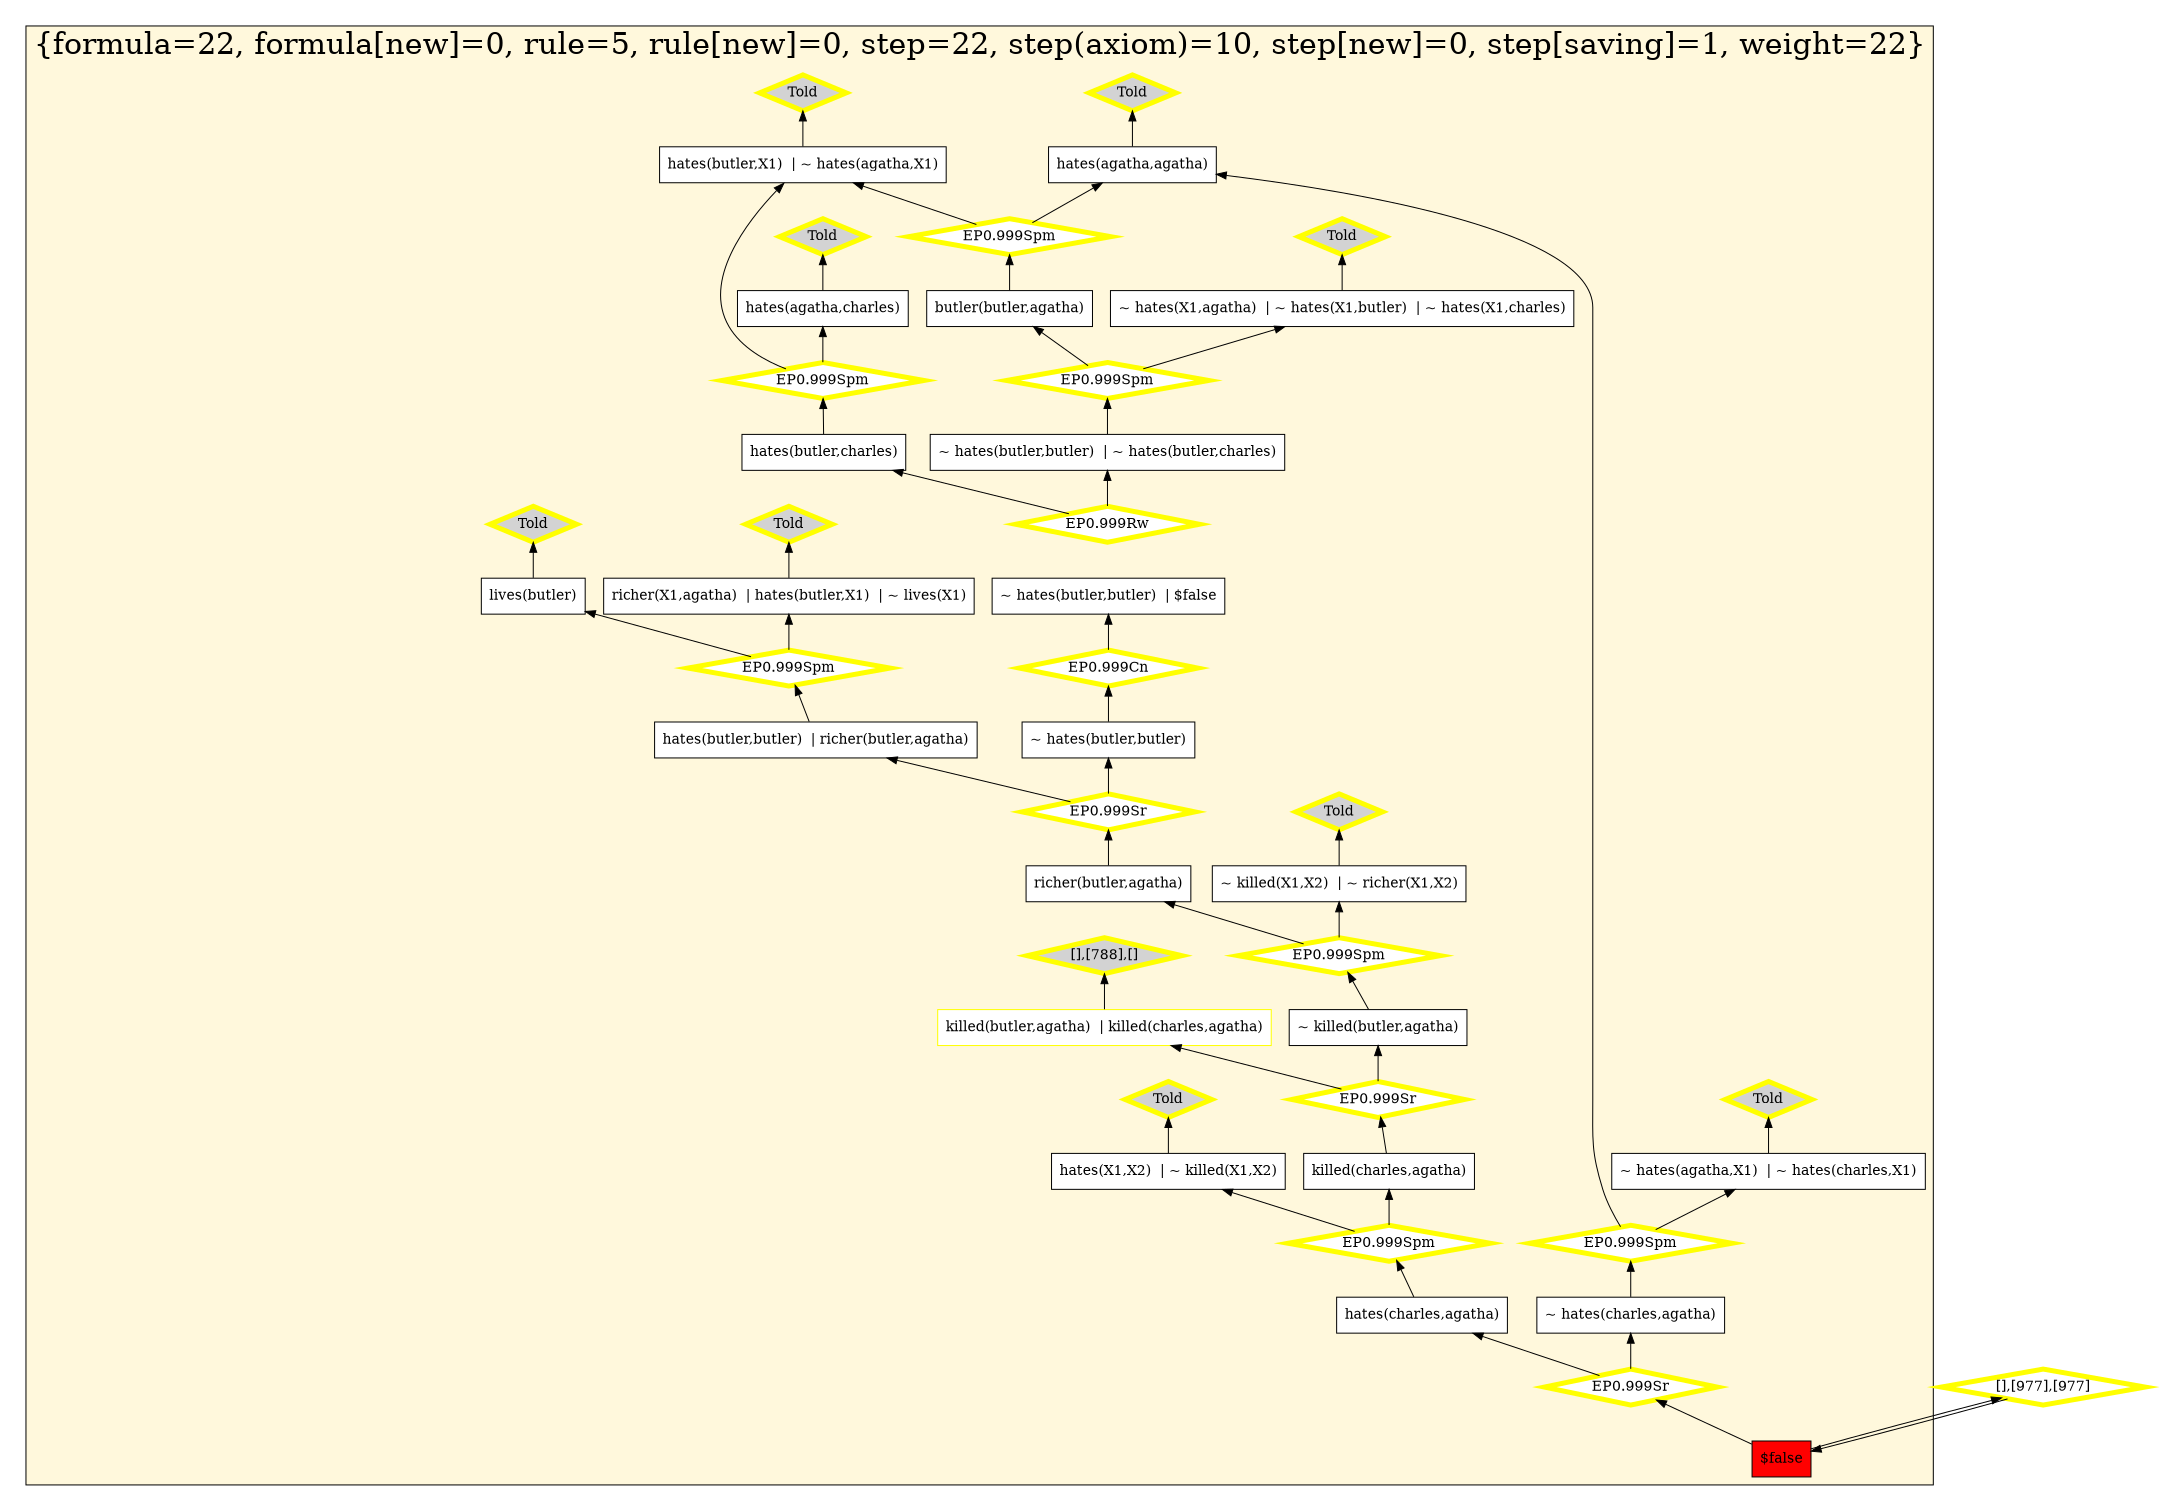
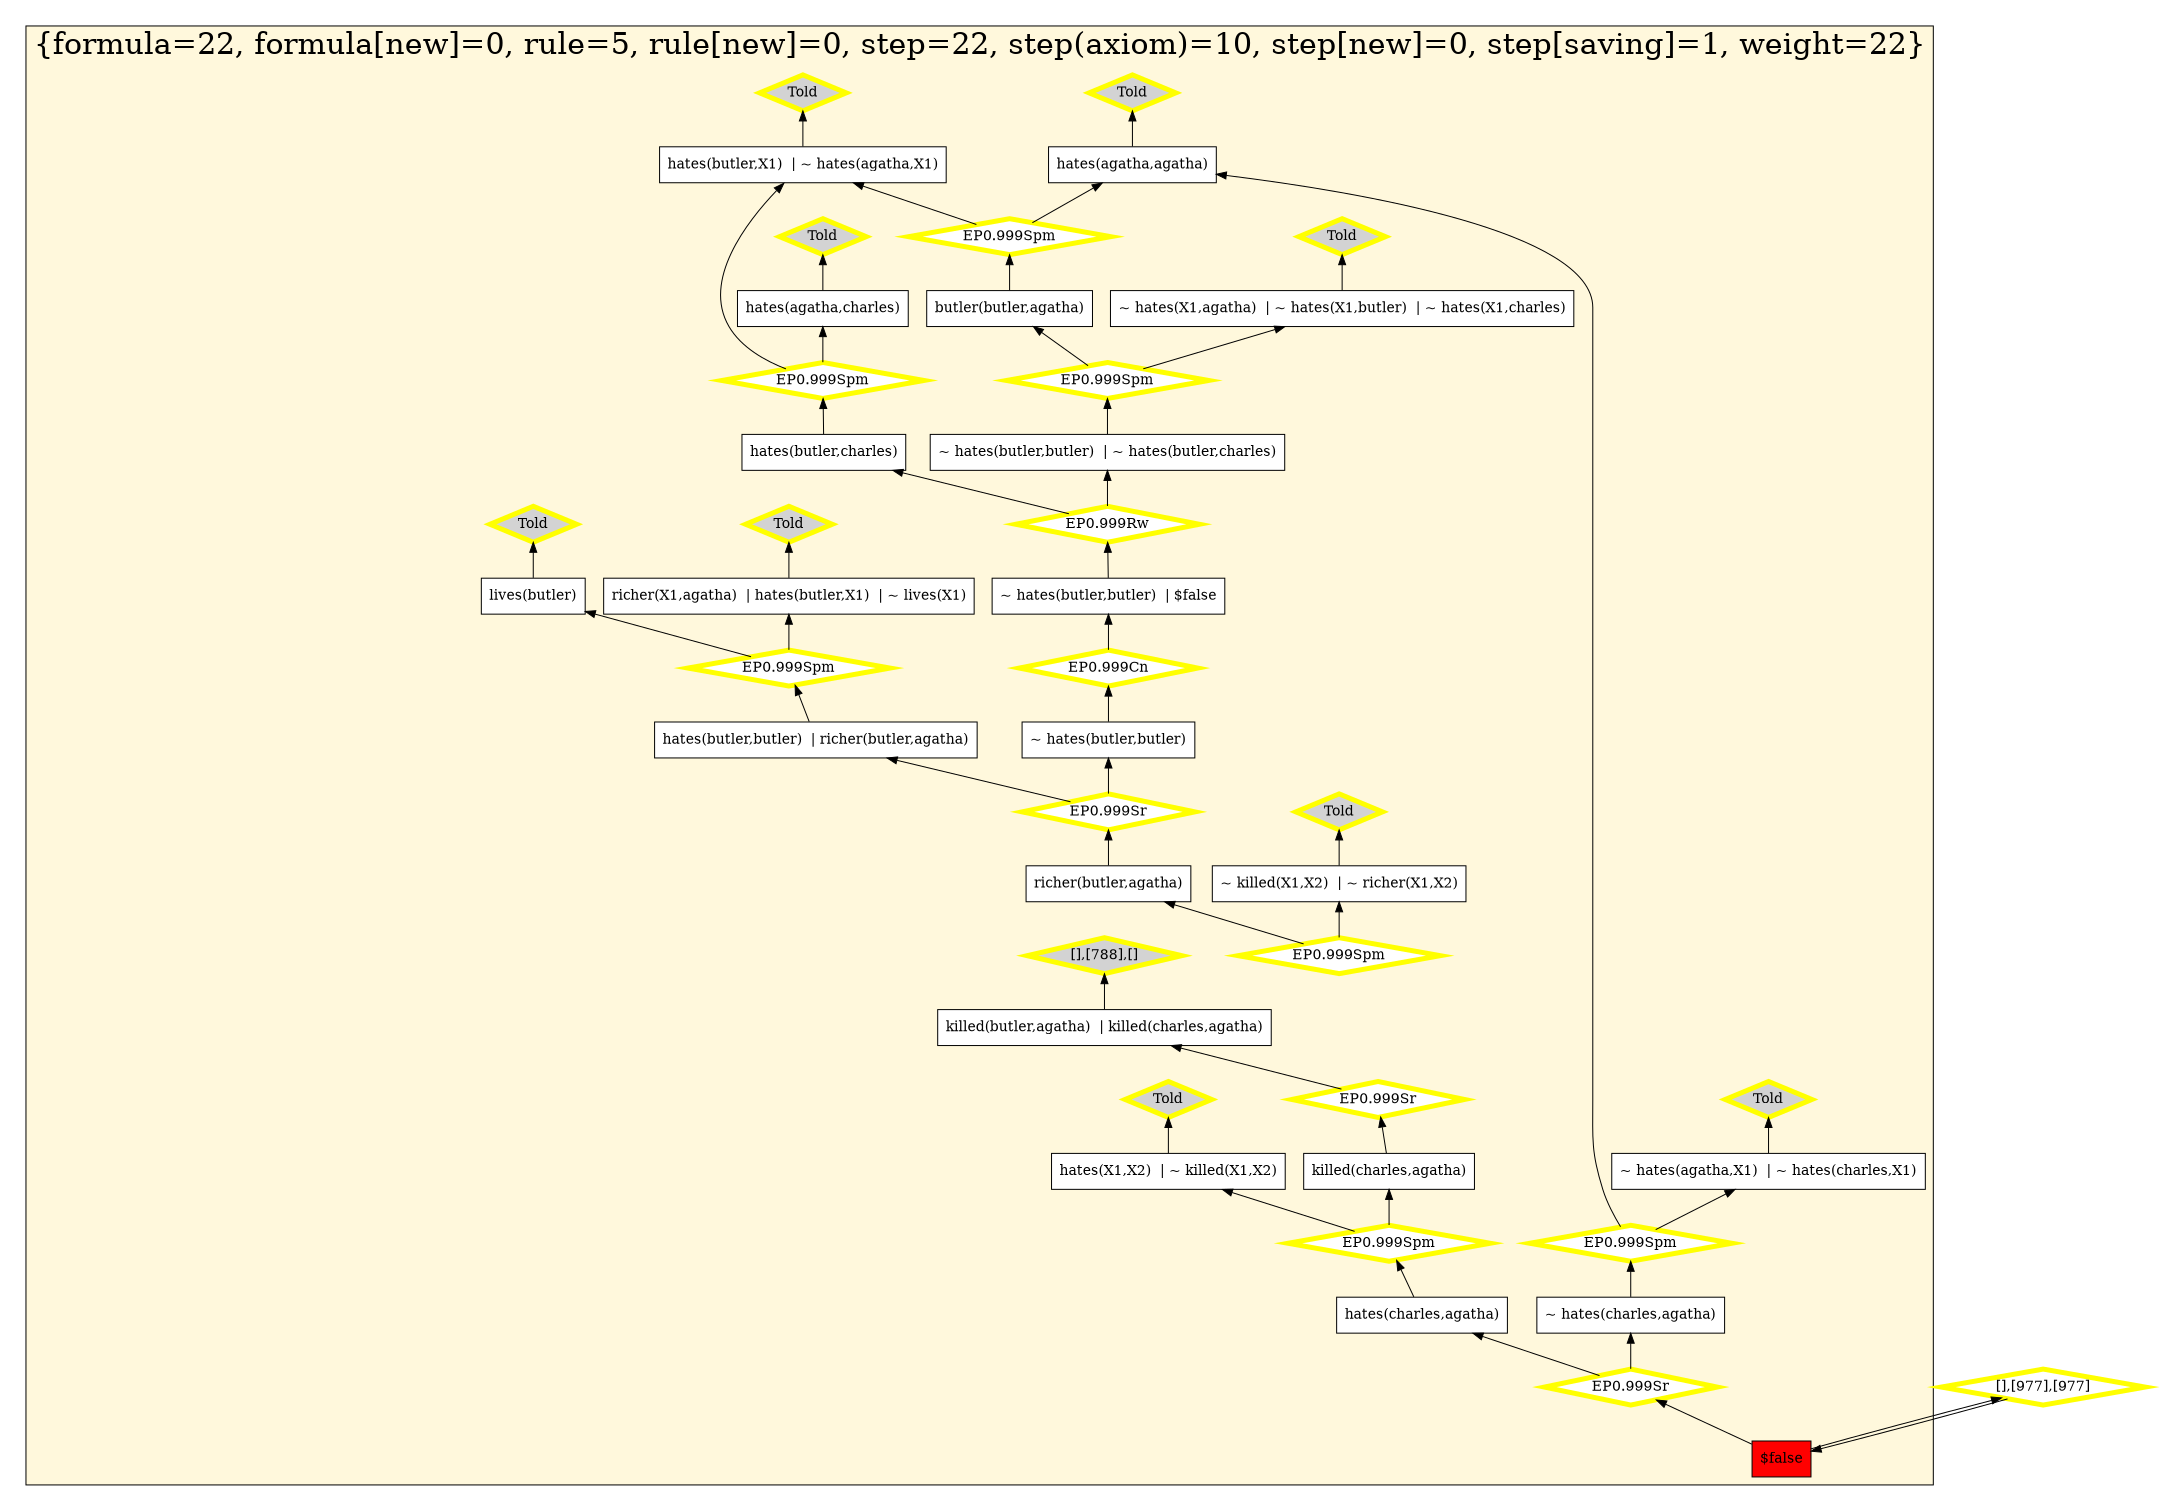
none -> (1108, 565)
(1104, 1028) -> (1104, 1028)
(1378, 1028) -> none
